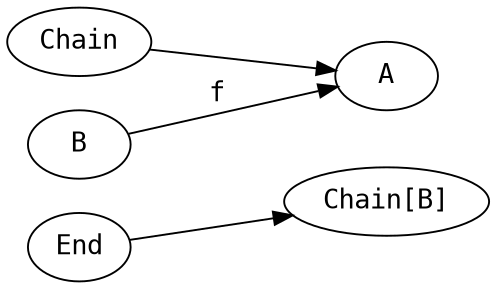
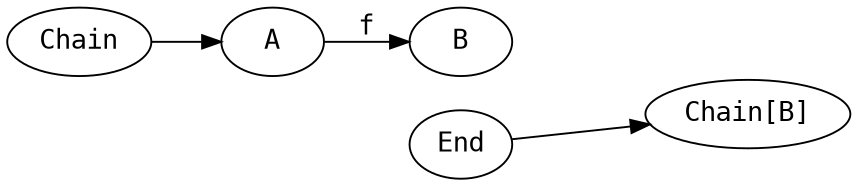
(224, 112) -> (357, 42)
